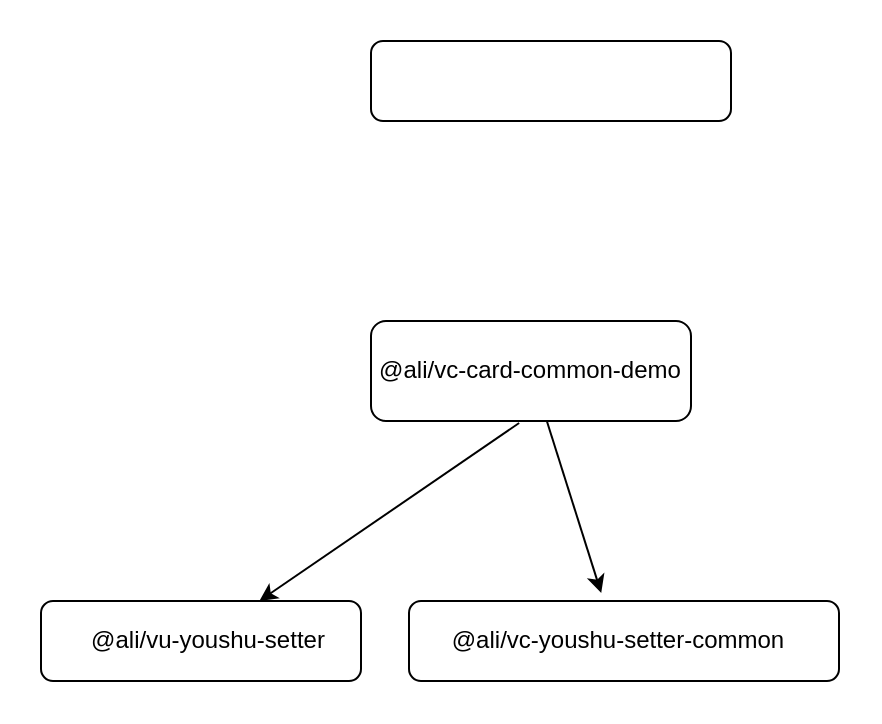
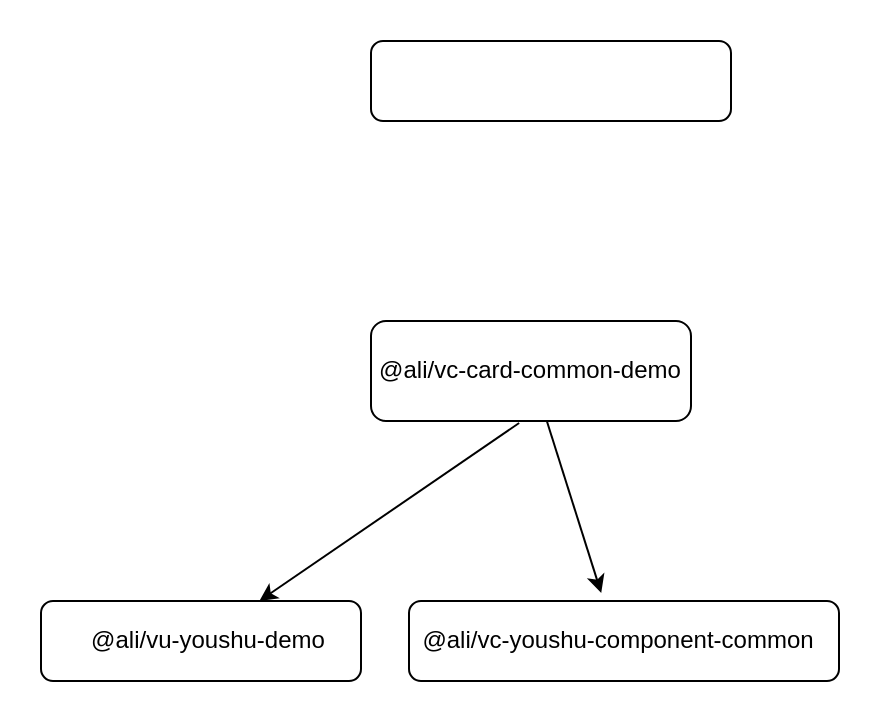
(209, 641) -> (209, 641)
(619, 641) -> (619, 641)
